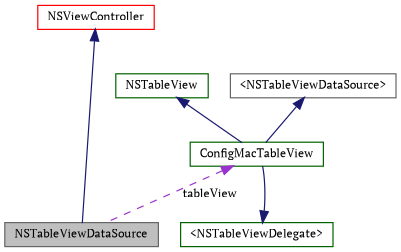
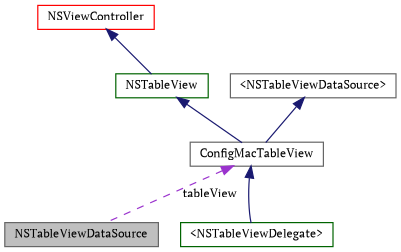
(88, 132) -> (133, 56)
(257, 154) -> (257, 154)
(265, 188) -> (249, 201)
